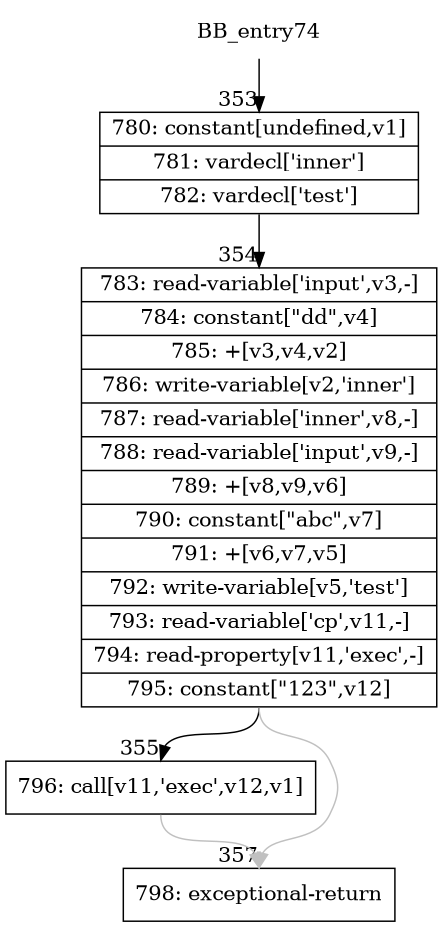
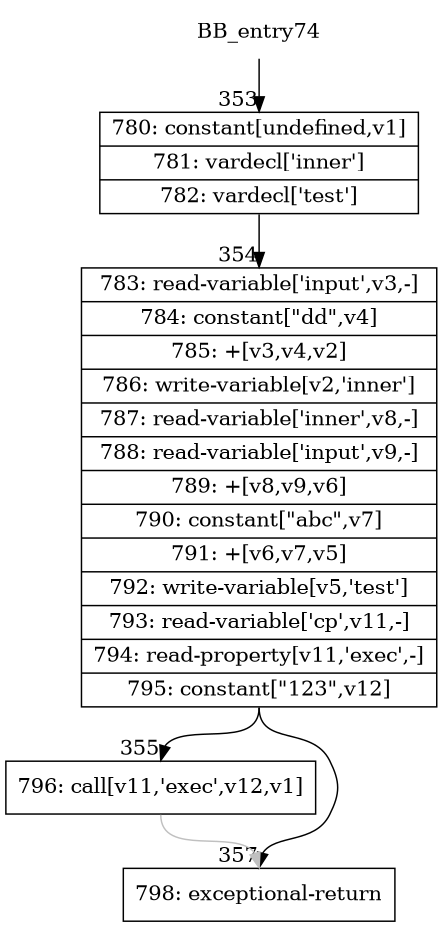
(337, 780) -> (337, 780)
